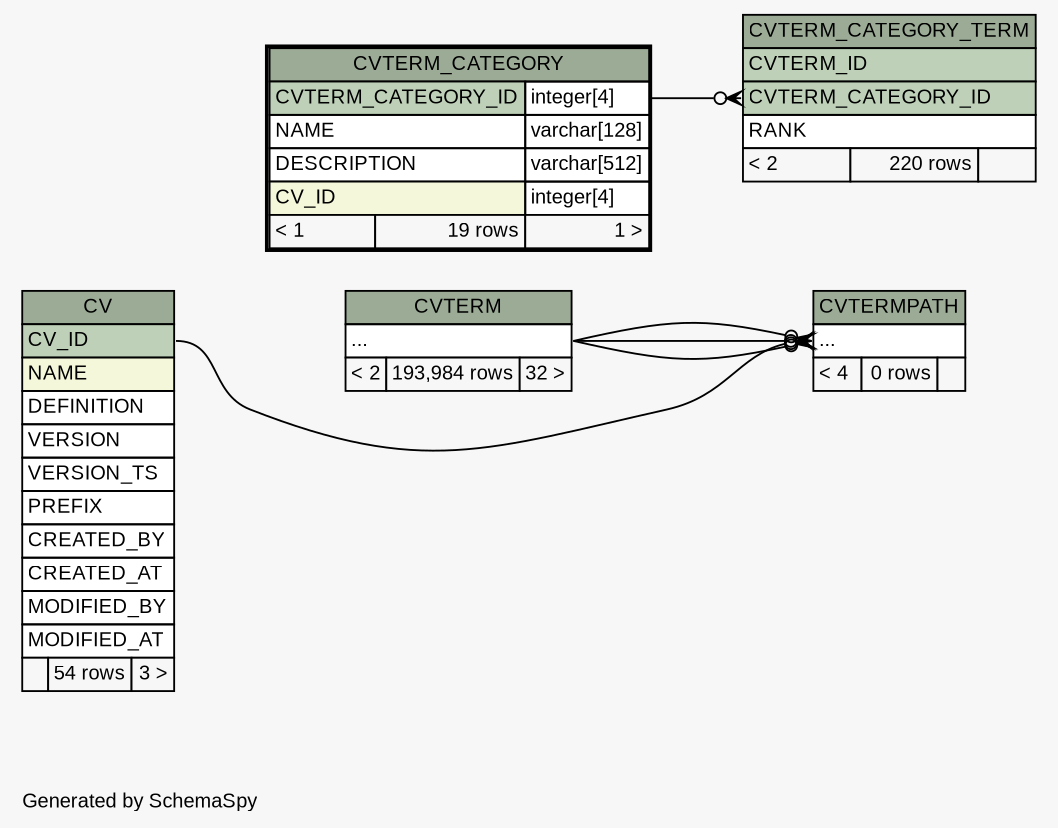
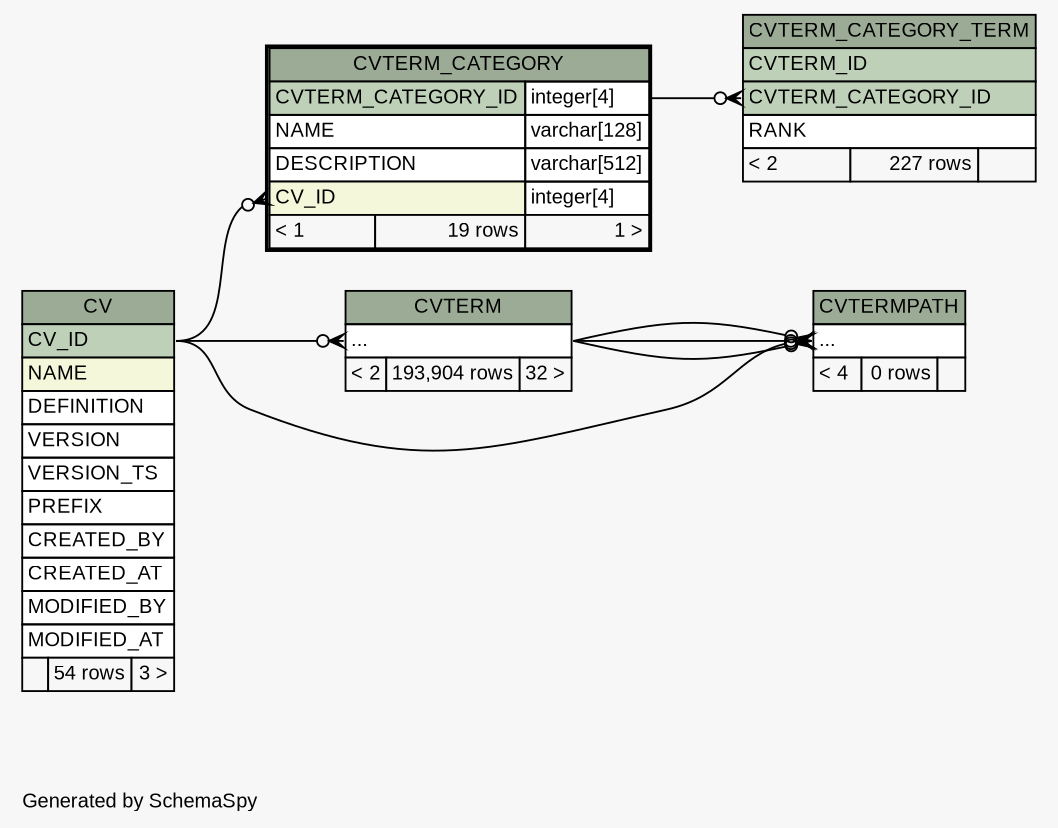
(931, 164) -> (931, 164)
none -> (220, 283)
none -> (246, 341)
(453, 373) -> (453, 373)
